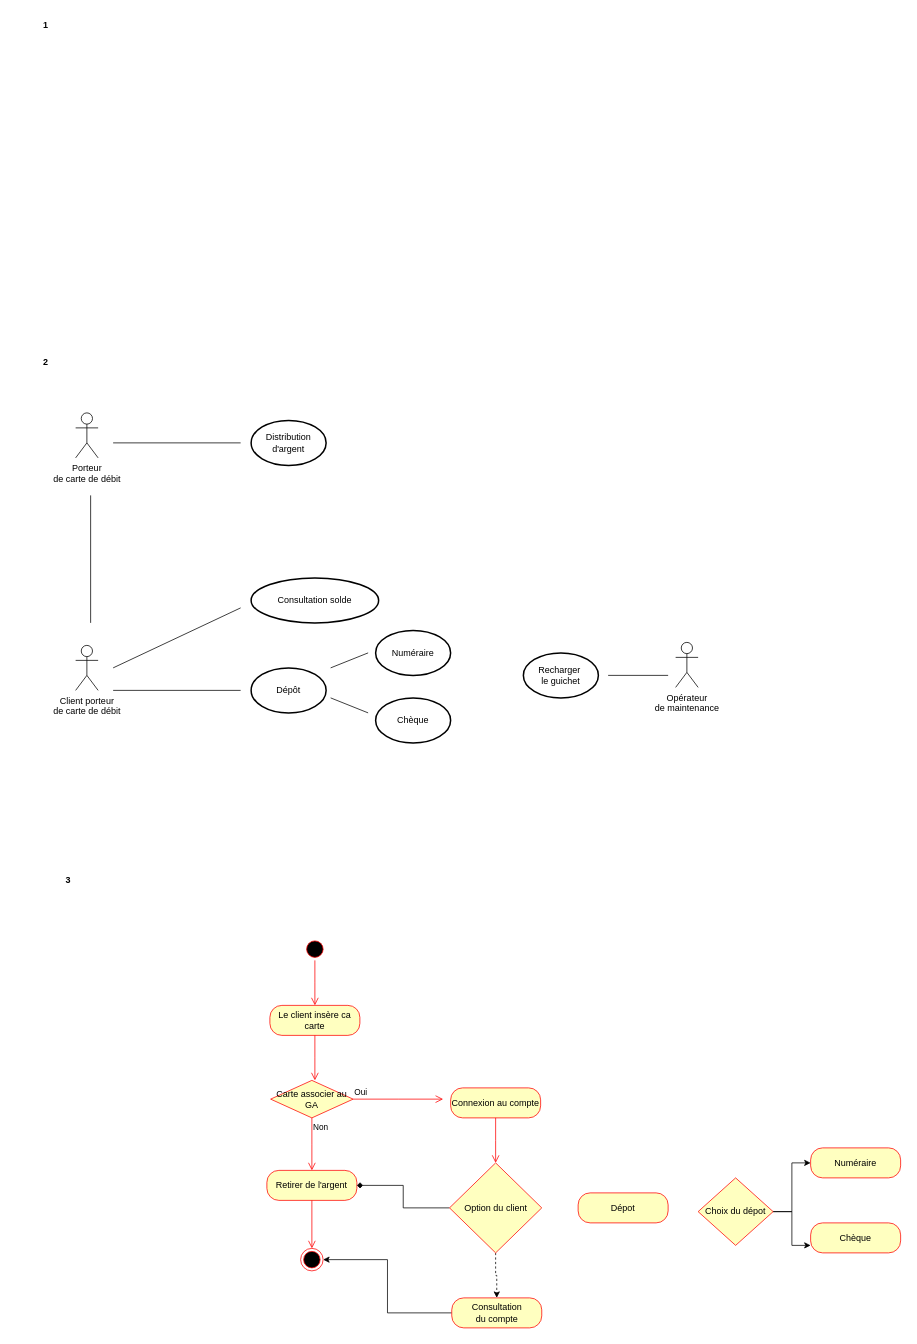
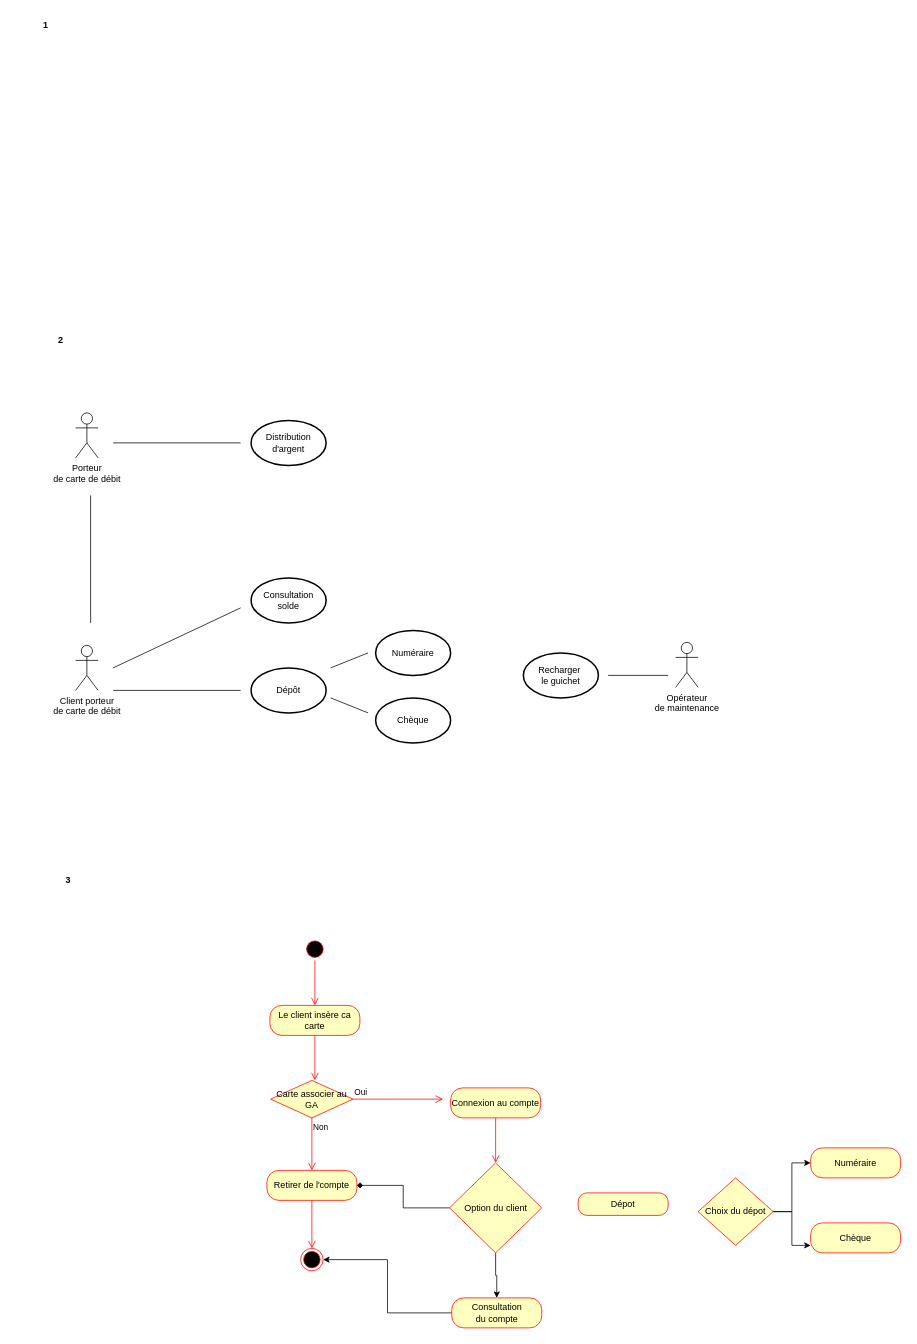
(45, 363) -> (60, 340)
(315, 600) -> (288, 600)
(312, 1185) -> (312, 1185)
(623, 1208) -> (623, 1204)
(495, 1273) -> (495, 1273)
